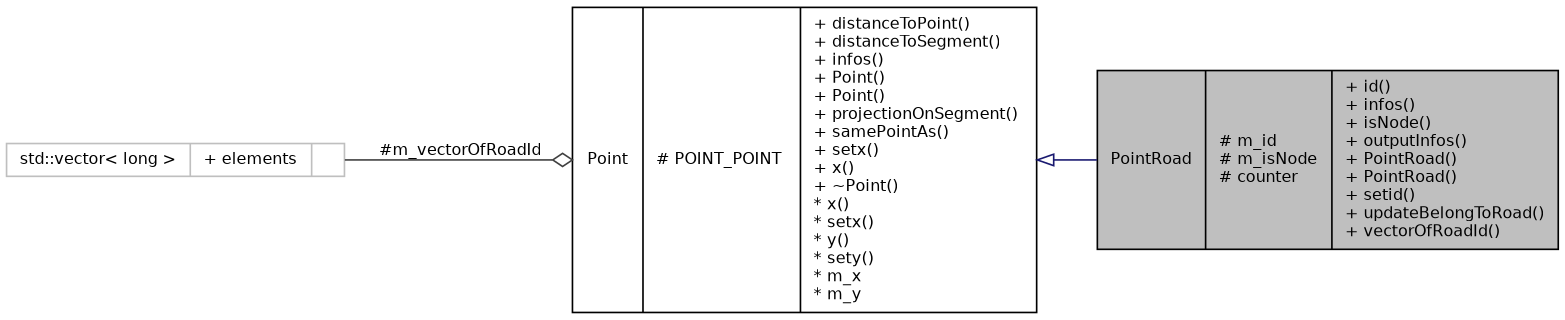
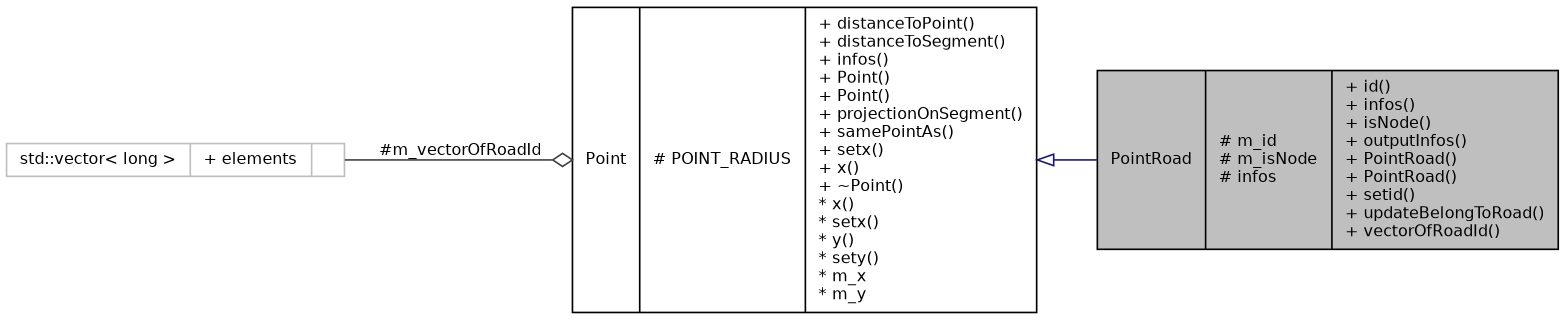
(719, 159) -> (723, 159)
(1259, 177) -> (1248, 177)
